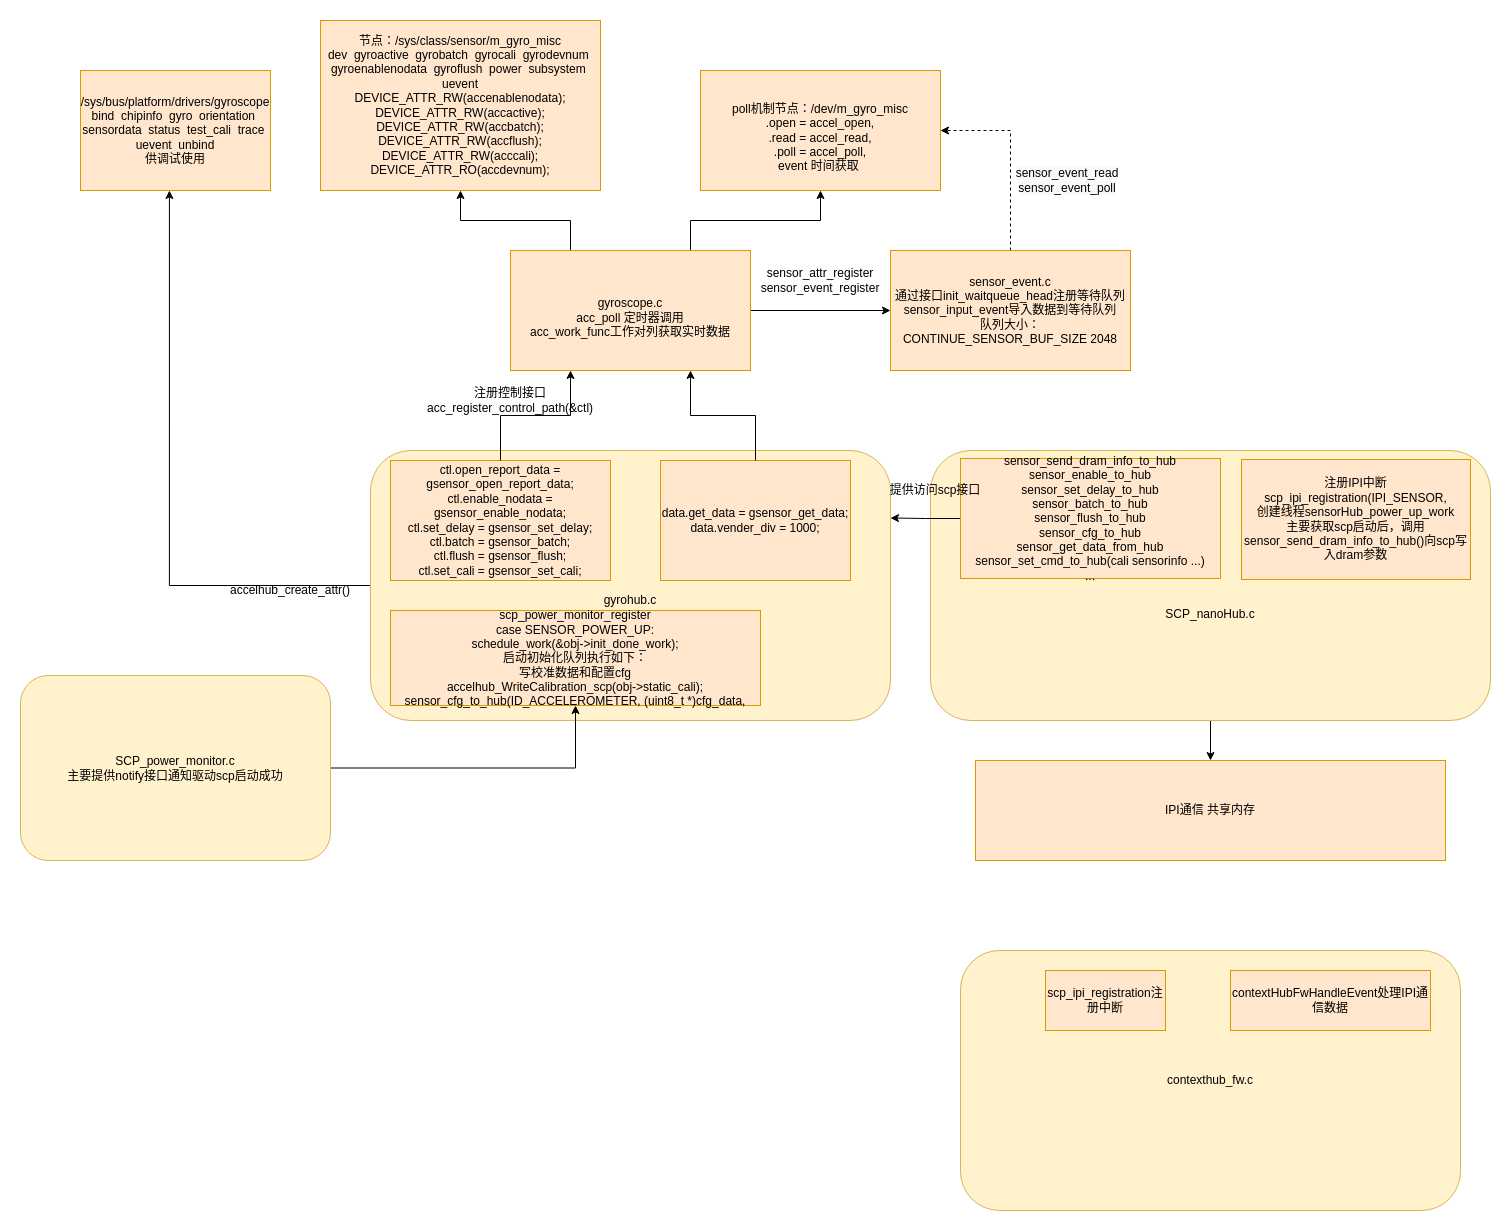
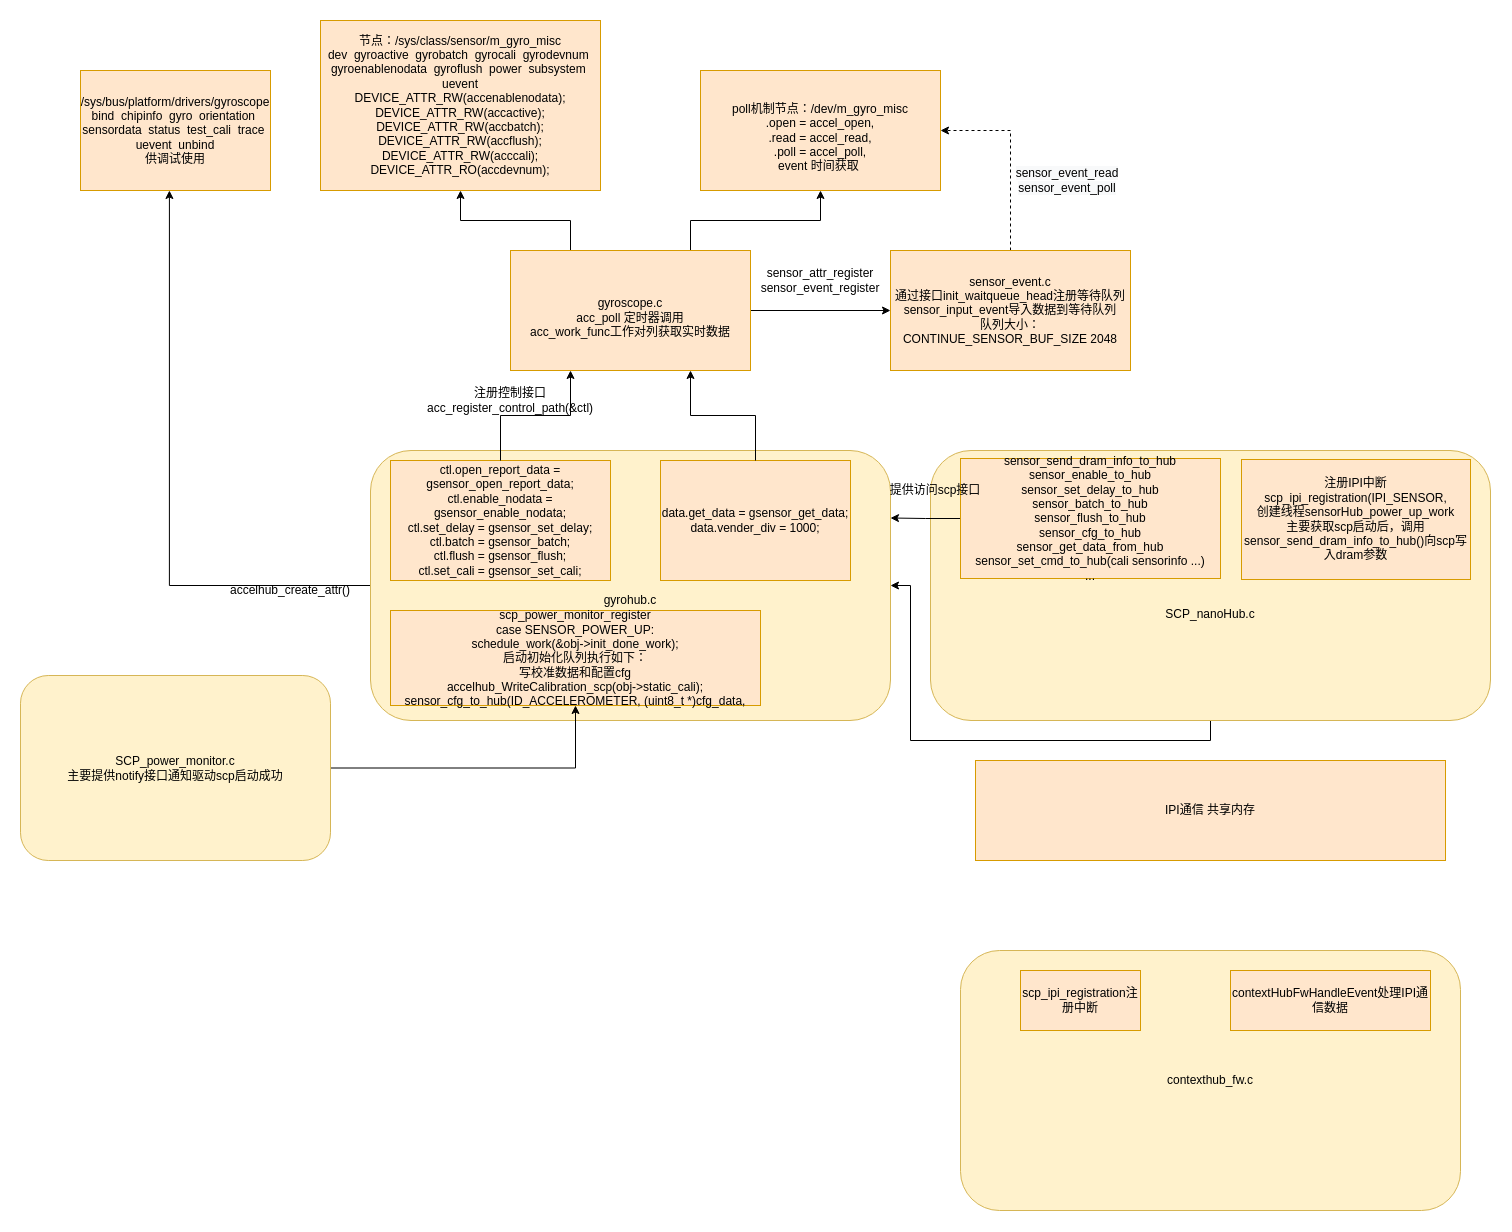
(1211, 746) -> (979, 741)
(1106, 1001) -> (1081, 1001)
